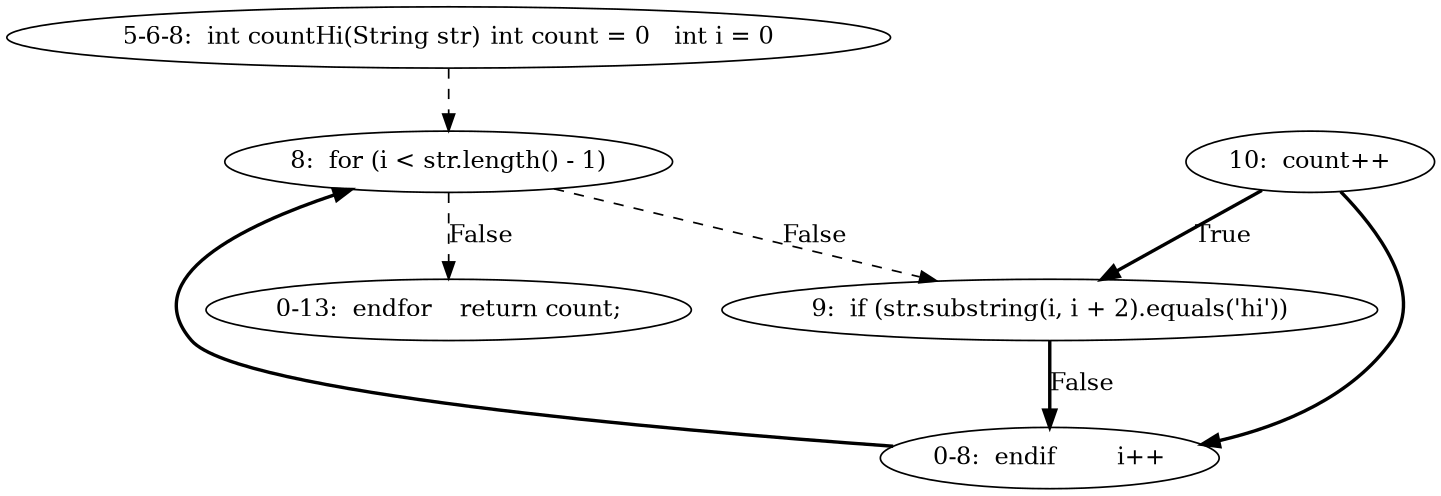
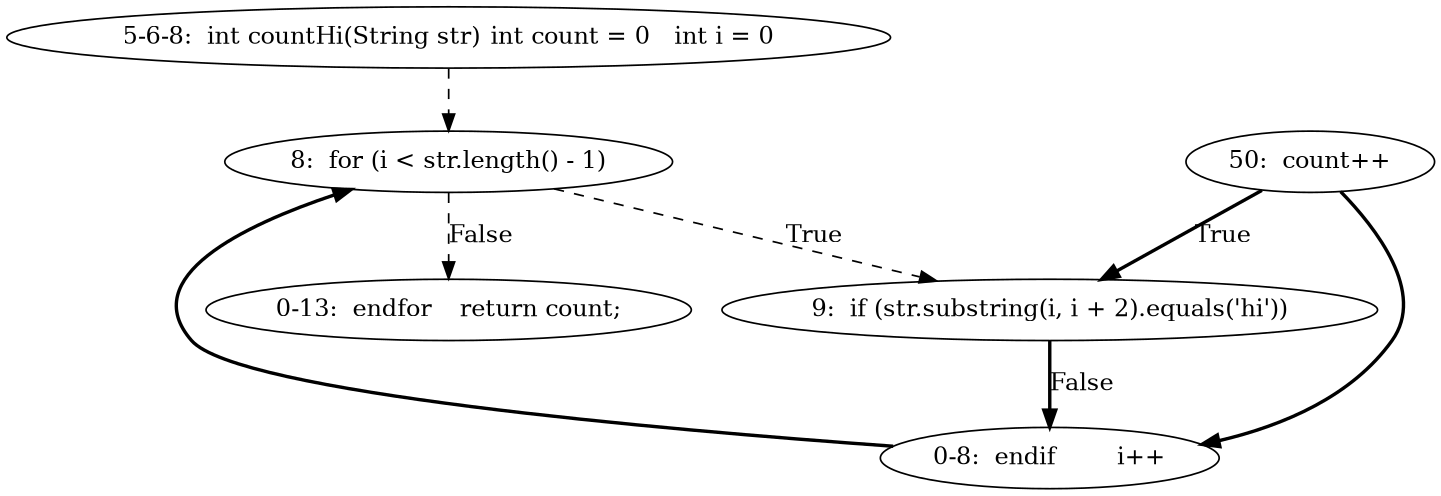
(1310, 162) -> (1310, 162)
(815, 236) -> (815, 236)
